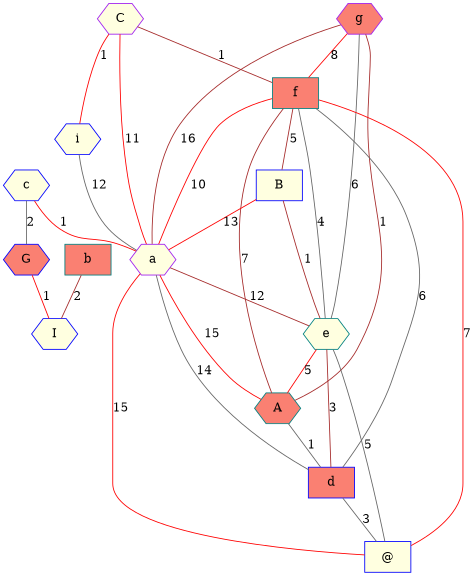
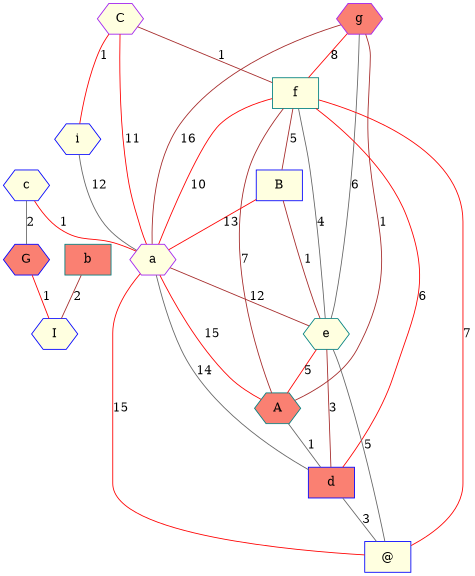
(296, 93) -> (296, 93)
(420, 278) -> (420, 278)
